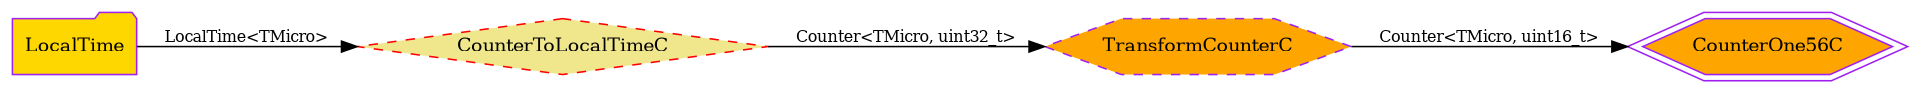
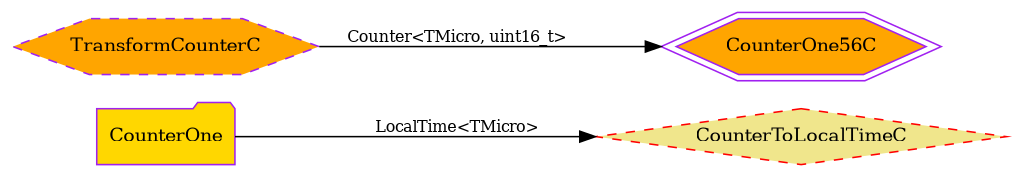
(75, 47) -> (166, 137)
(898, 47) -> none
